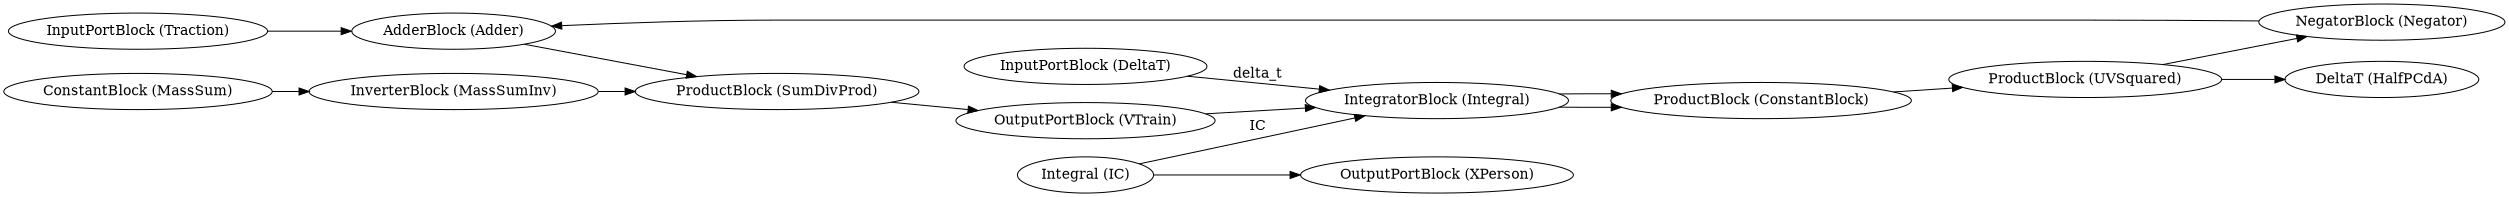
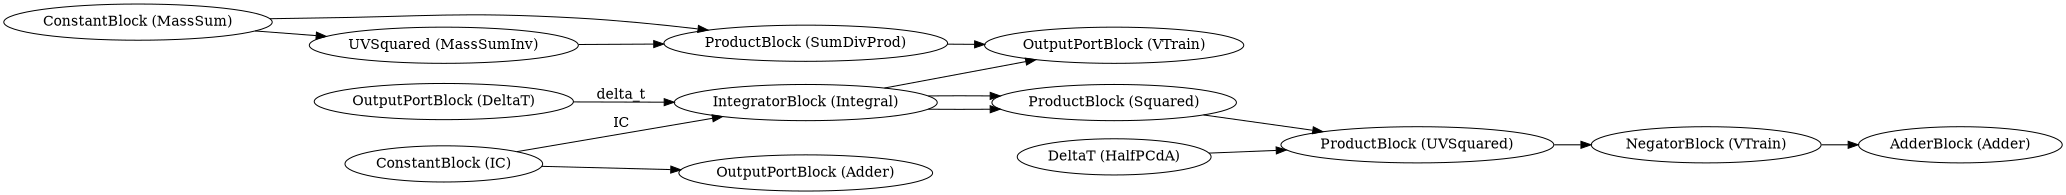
(2382, 22) -> (1706, 145)
(138, 31) -> none
(605, 59) -> (484, 15)
(1085, 66) -> (444, 102)
(2248, 79) -> (1242, 152)
(454, 92) -> (444, 45)
(1761, 101) -> (1114, 103)
(1256, 111) -> (955, 75)
(1085, 175) -> (444, 164)
(1437, 175) -> (806, 173)
